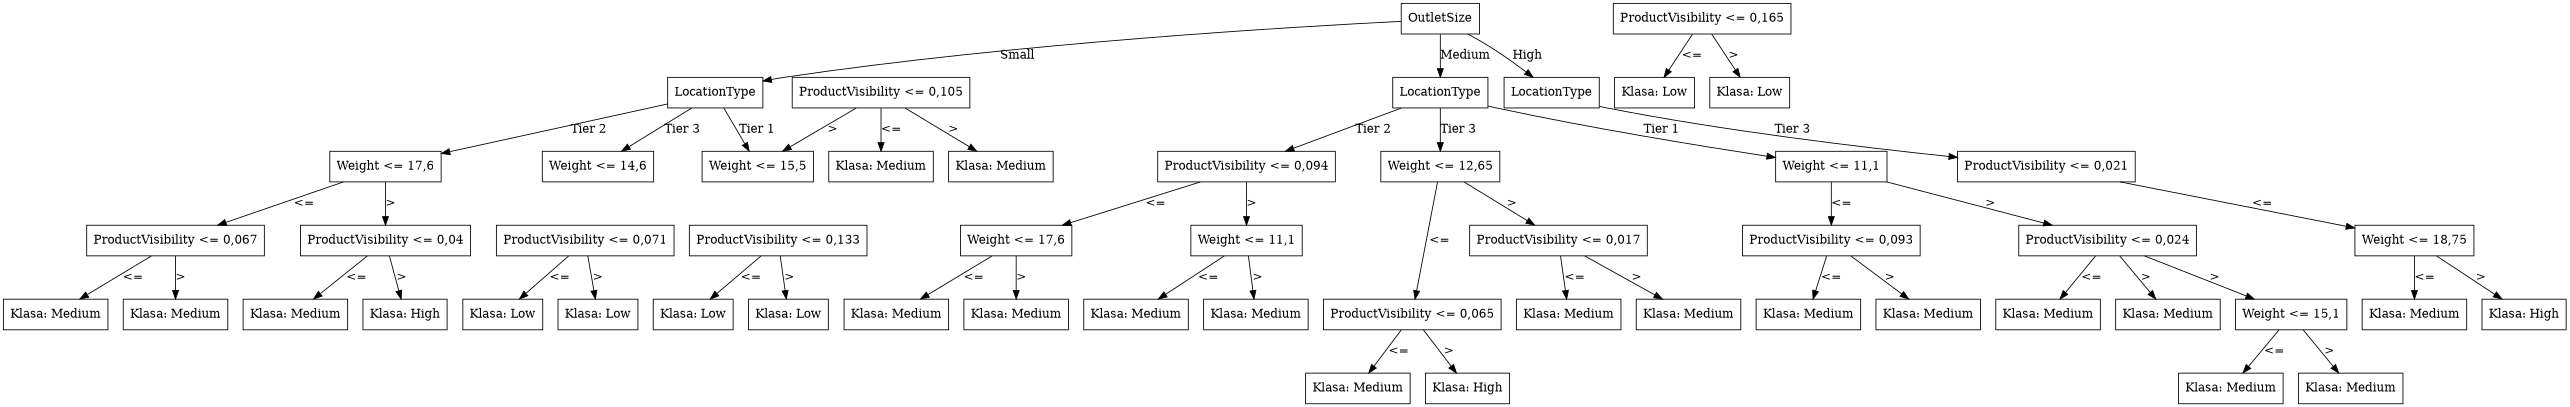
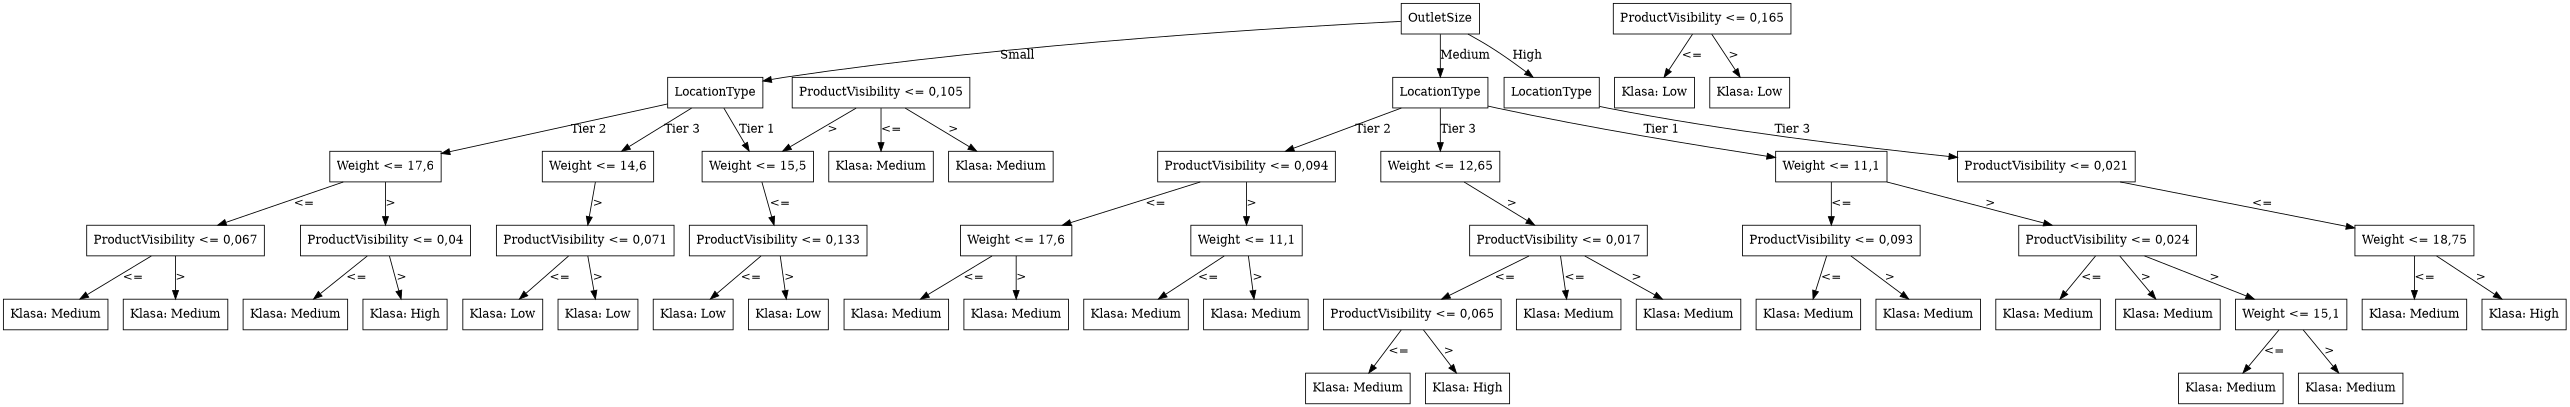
none -> (592, 199)
none -> (767, 199)
(1427, 236) -> (1489, 276)
